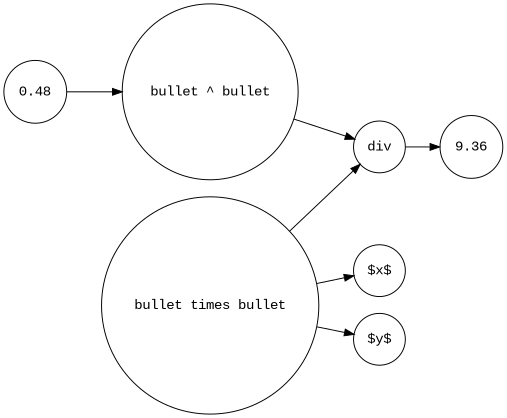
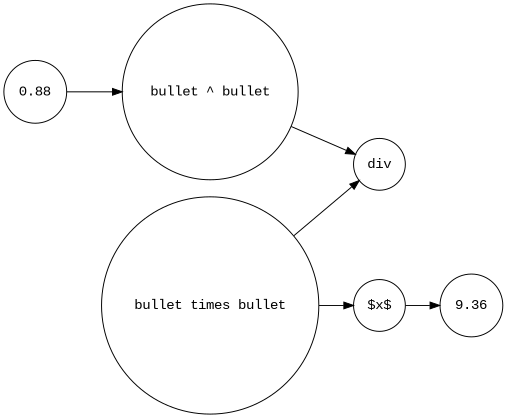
(35, 92) -> (35, 92)
(418, 147) -> (418, 305)
(379, 339) -> none
